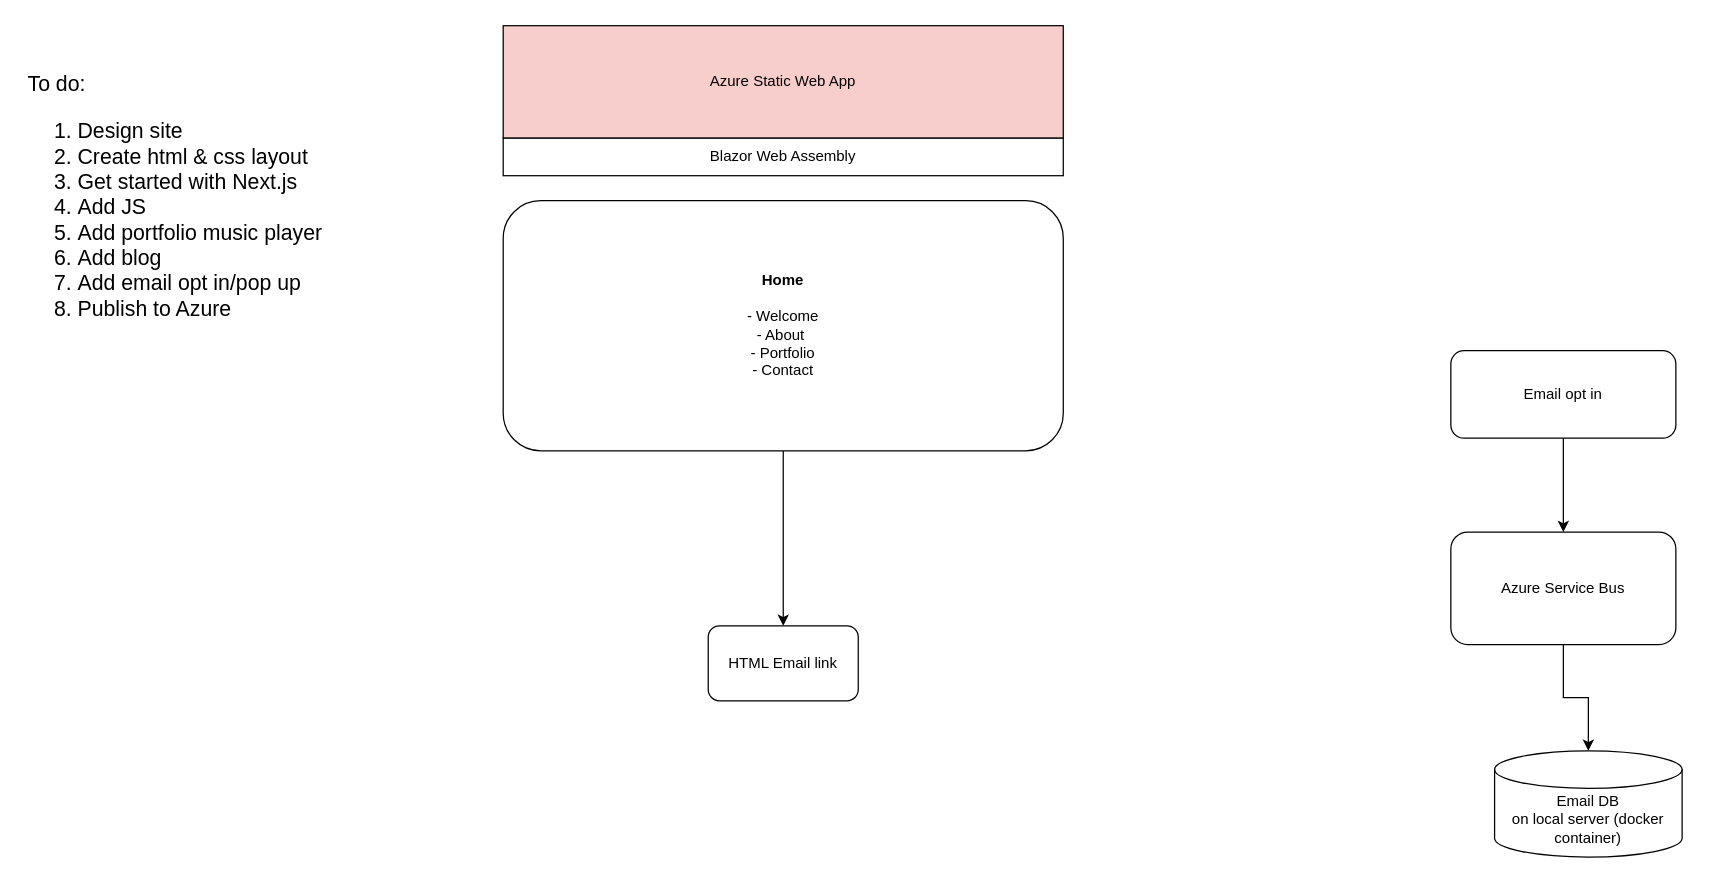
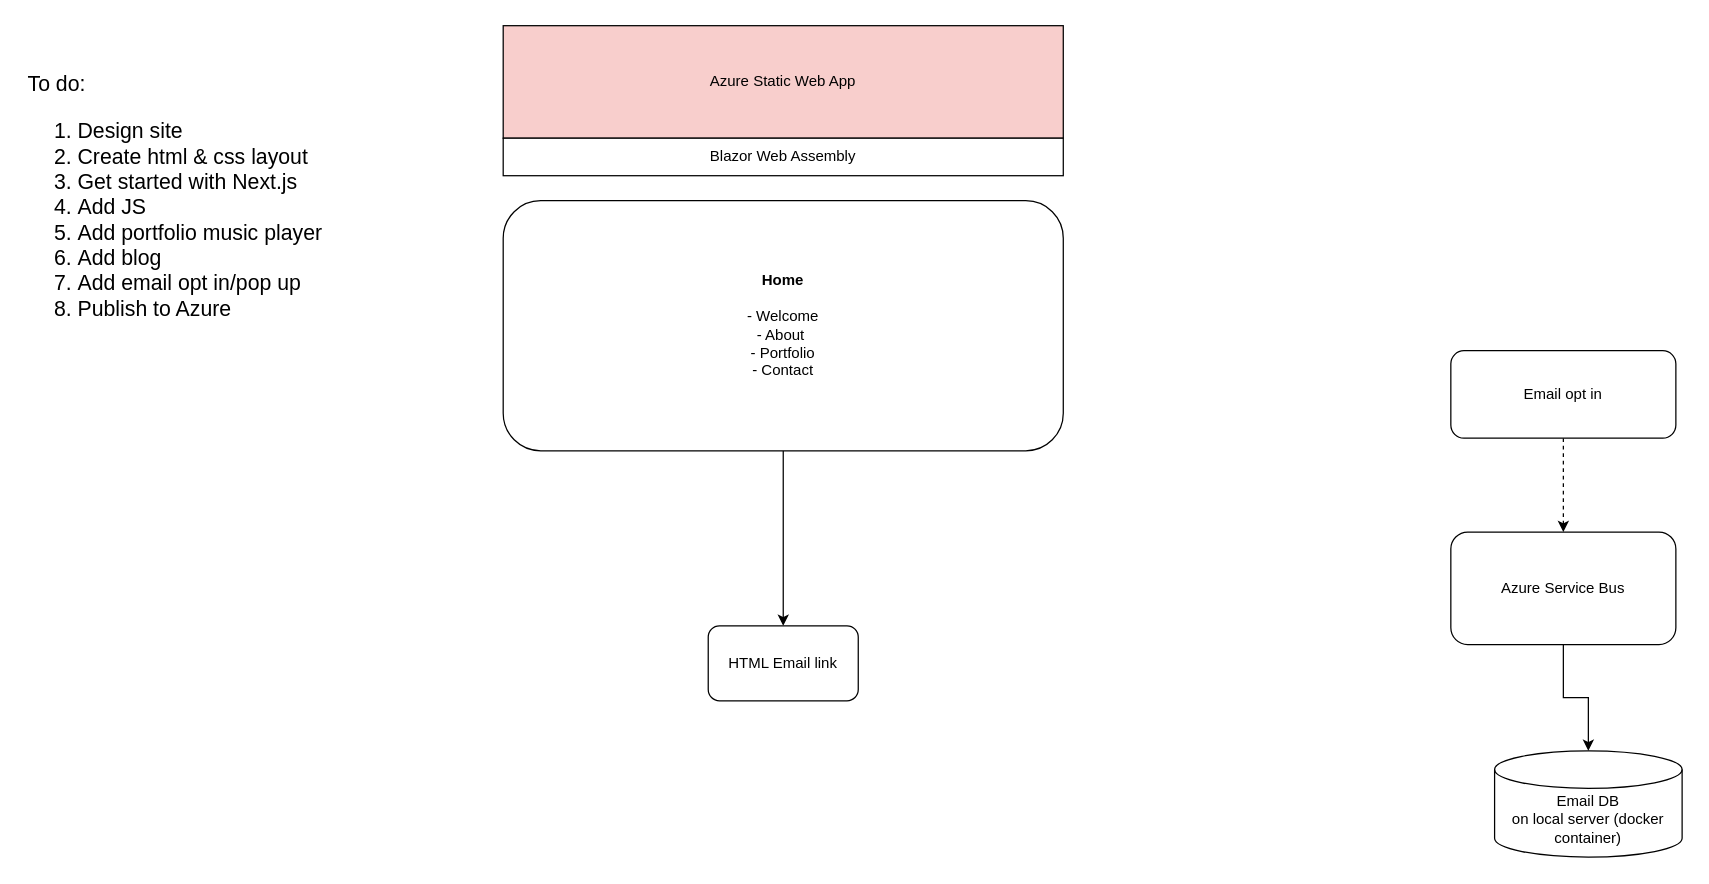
(1563, 481) -> (1563, 481)
